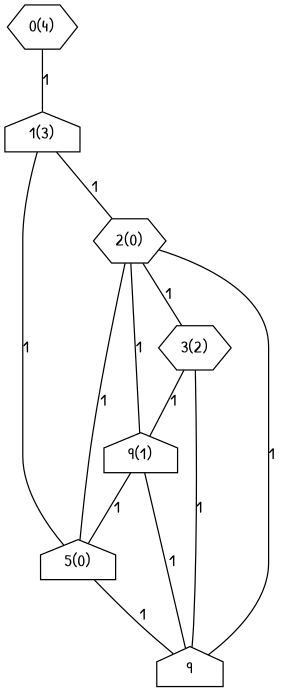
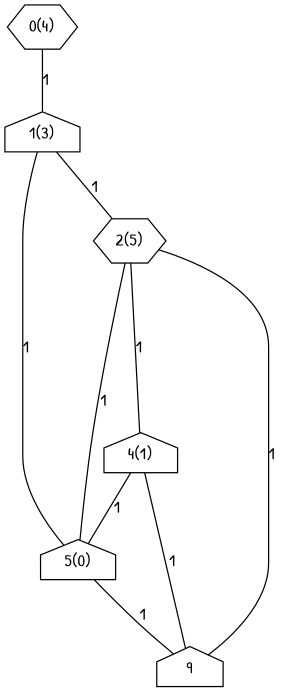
(130, 241) -> (130, 241)
(195, 348) -> none
(141, 455) -> (141, 455)
